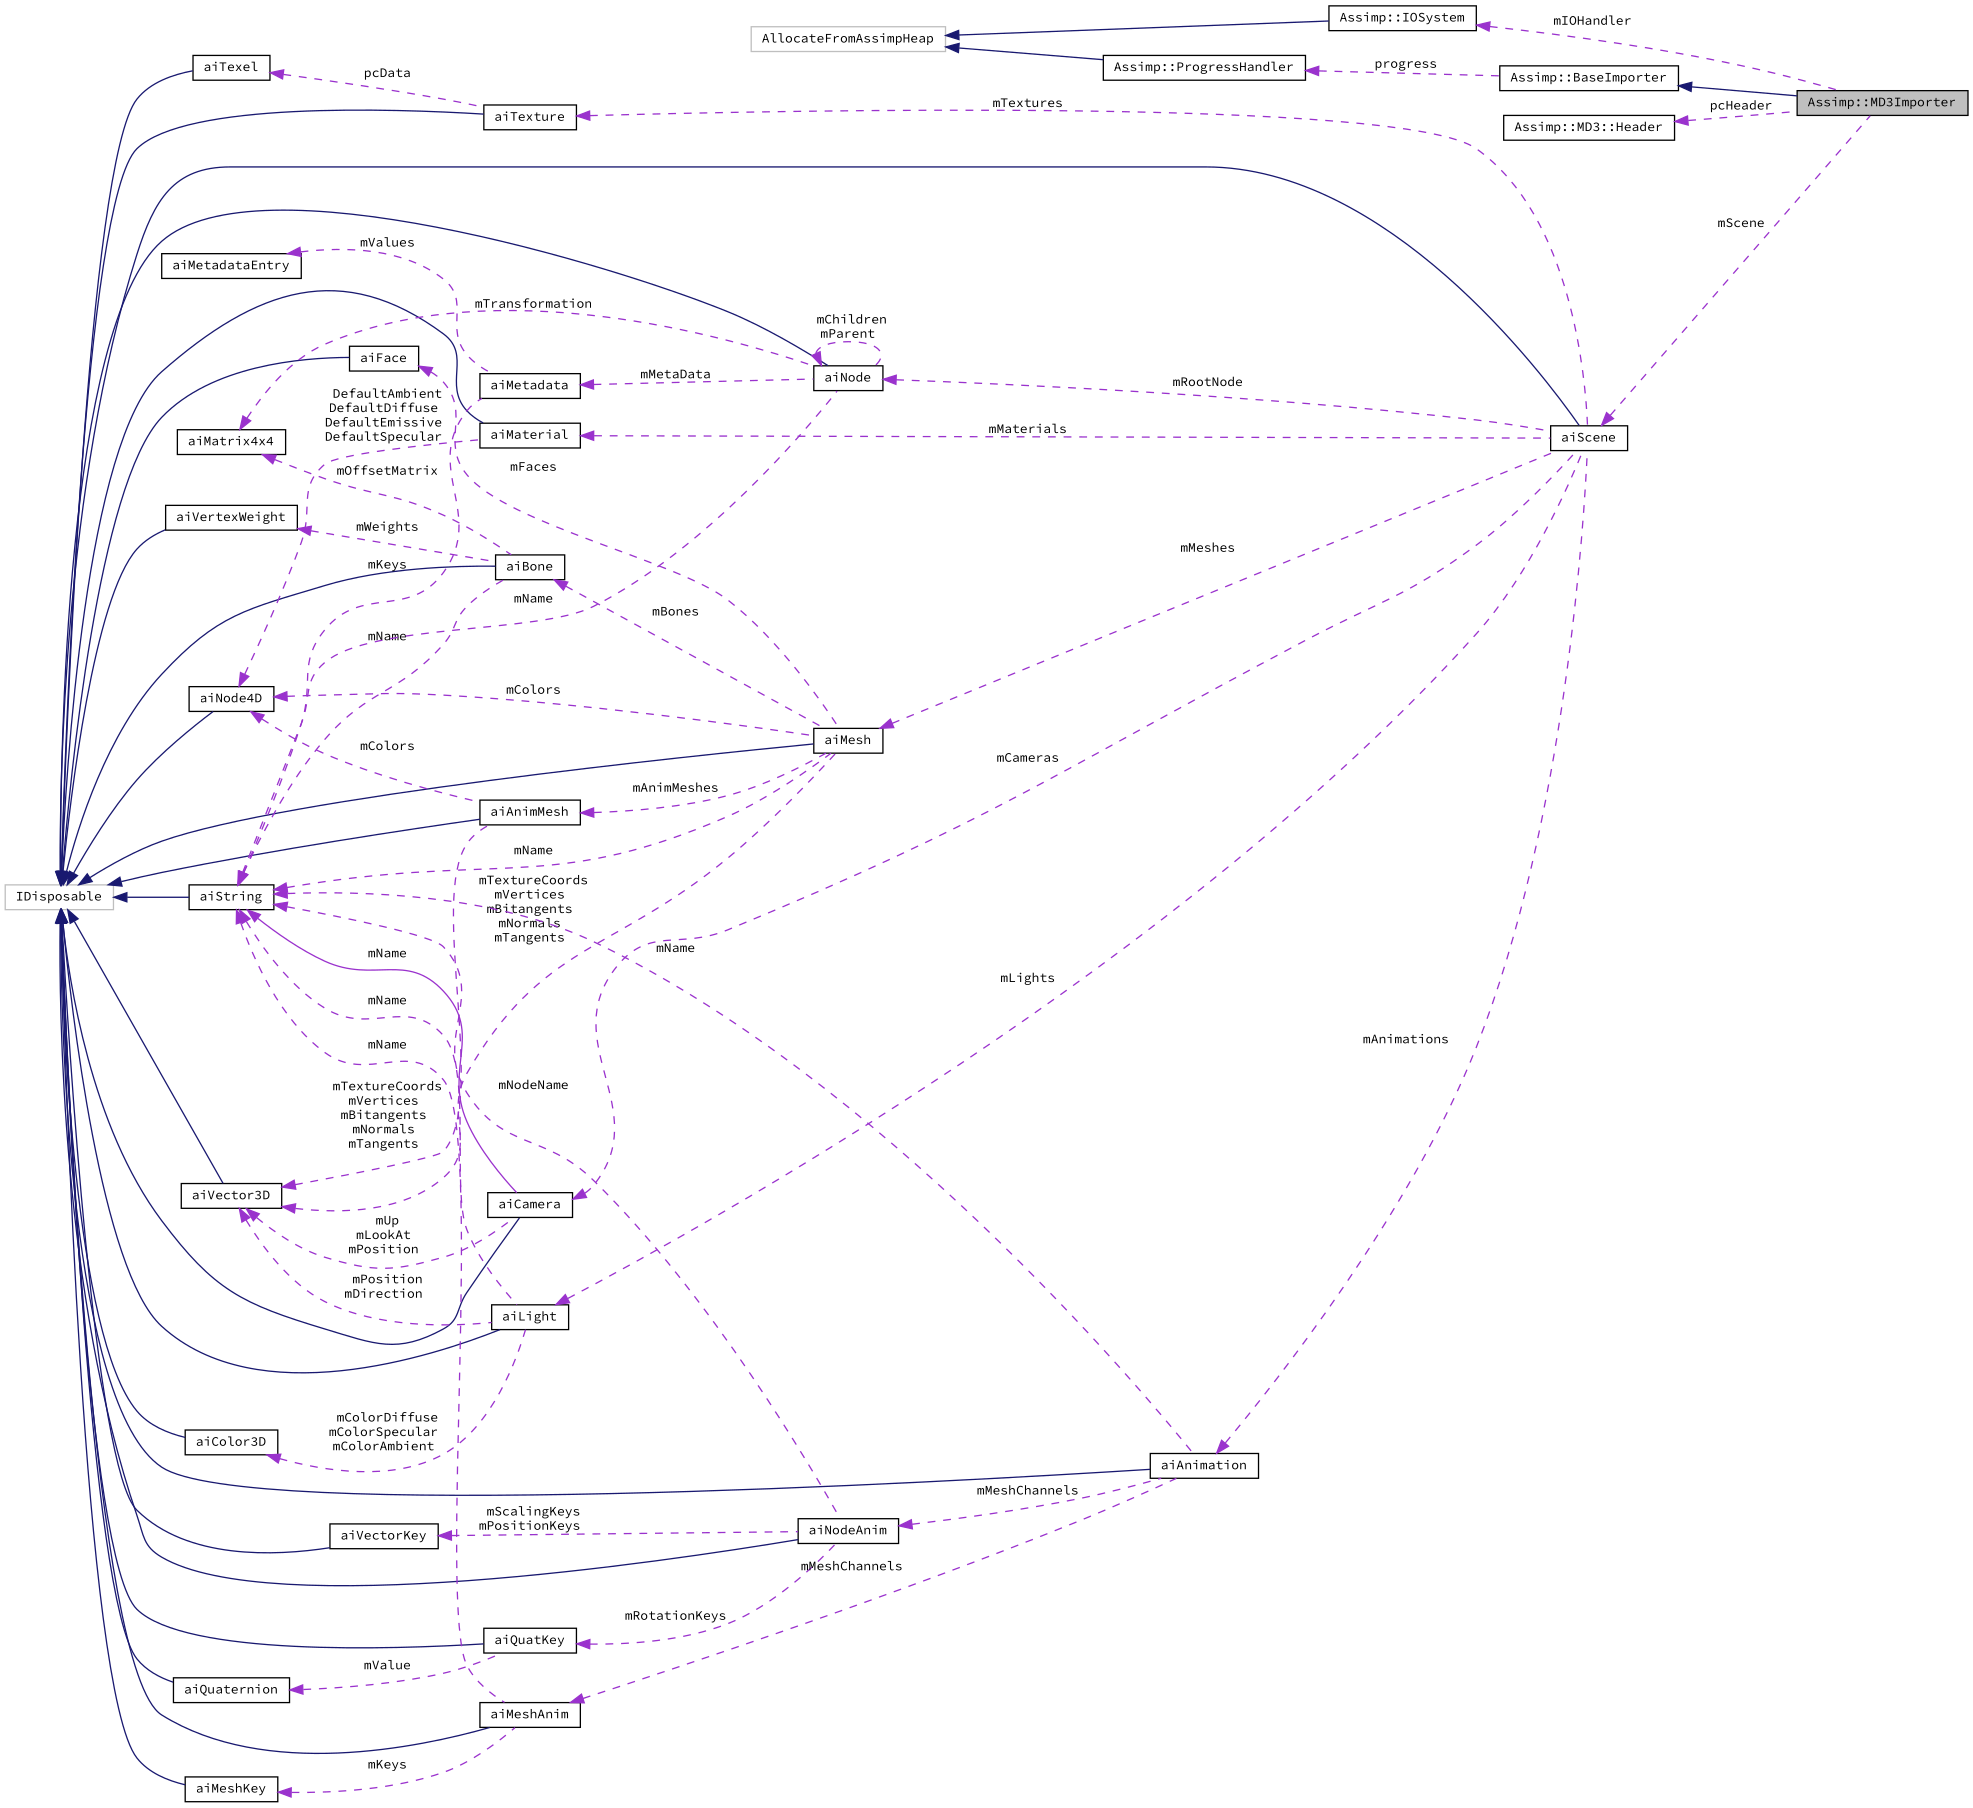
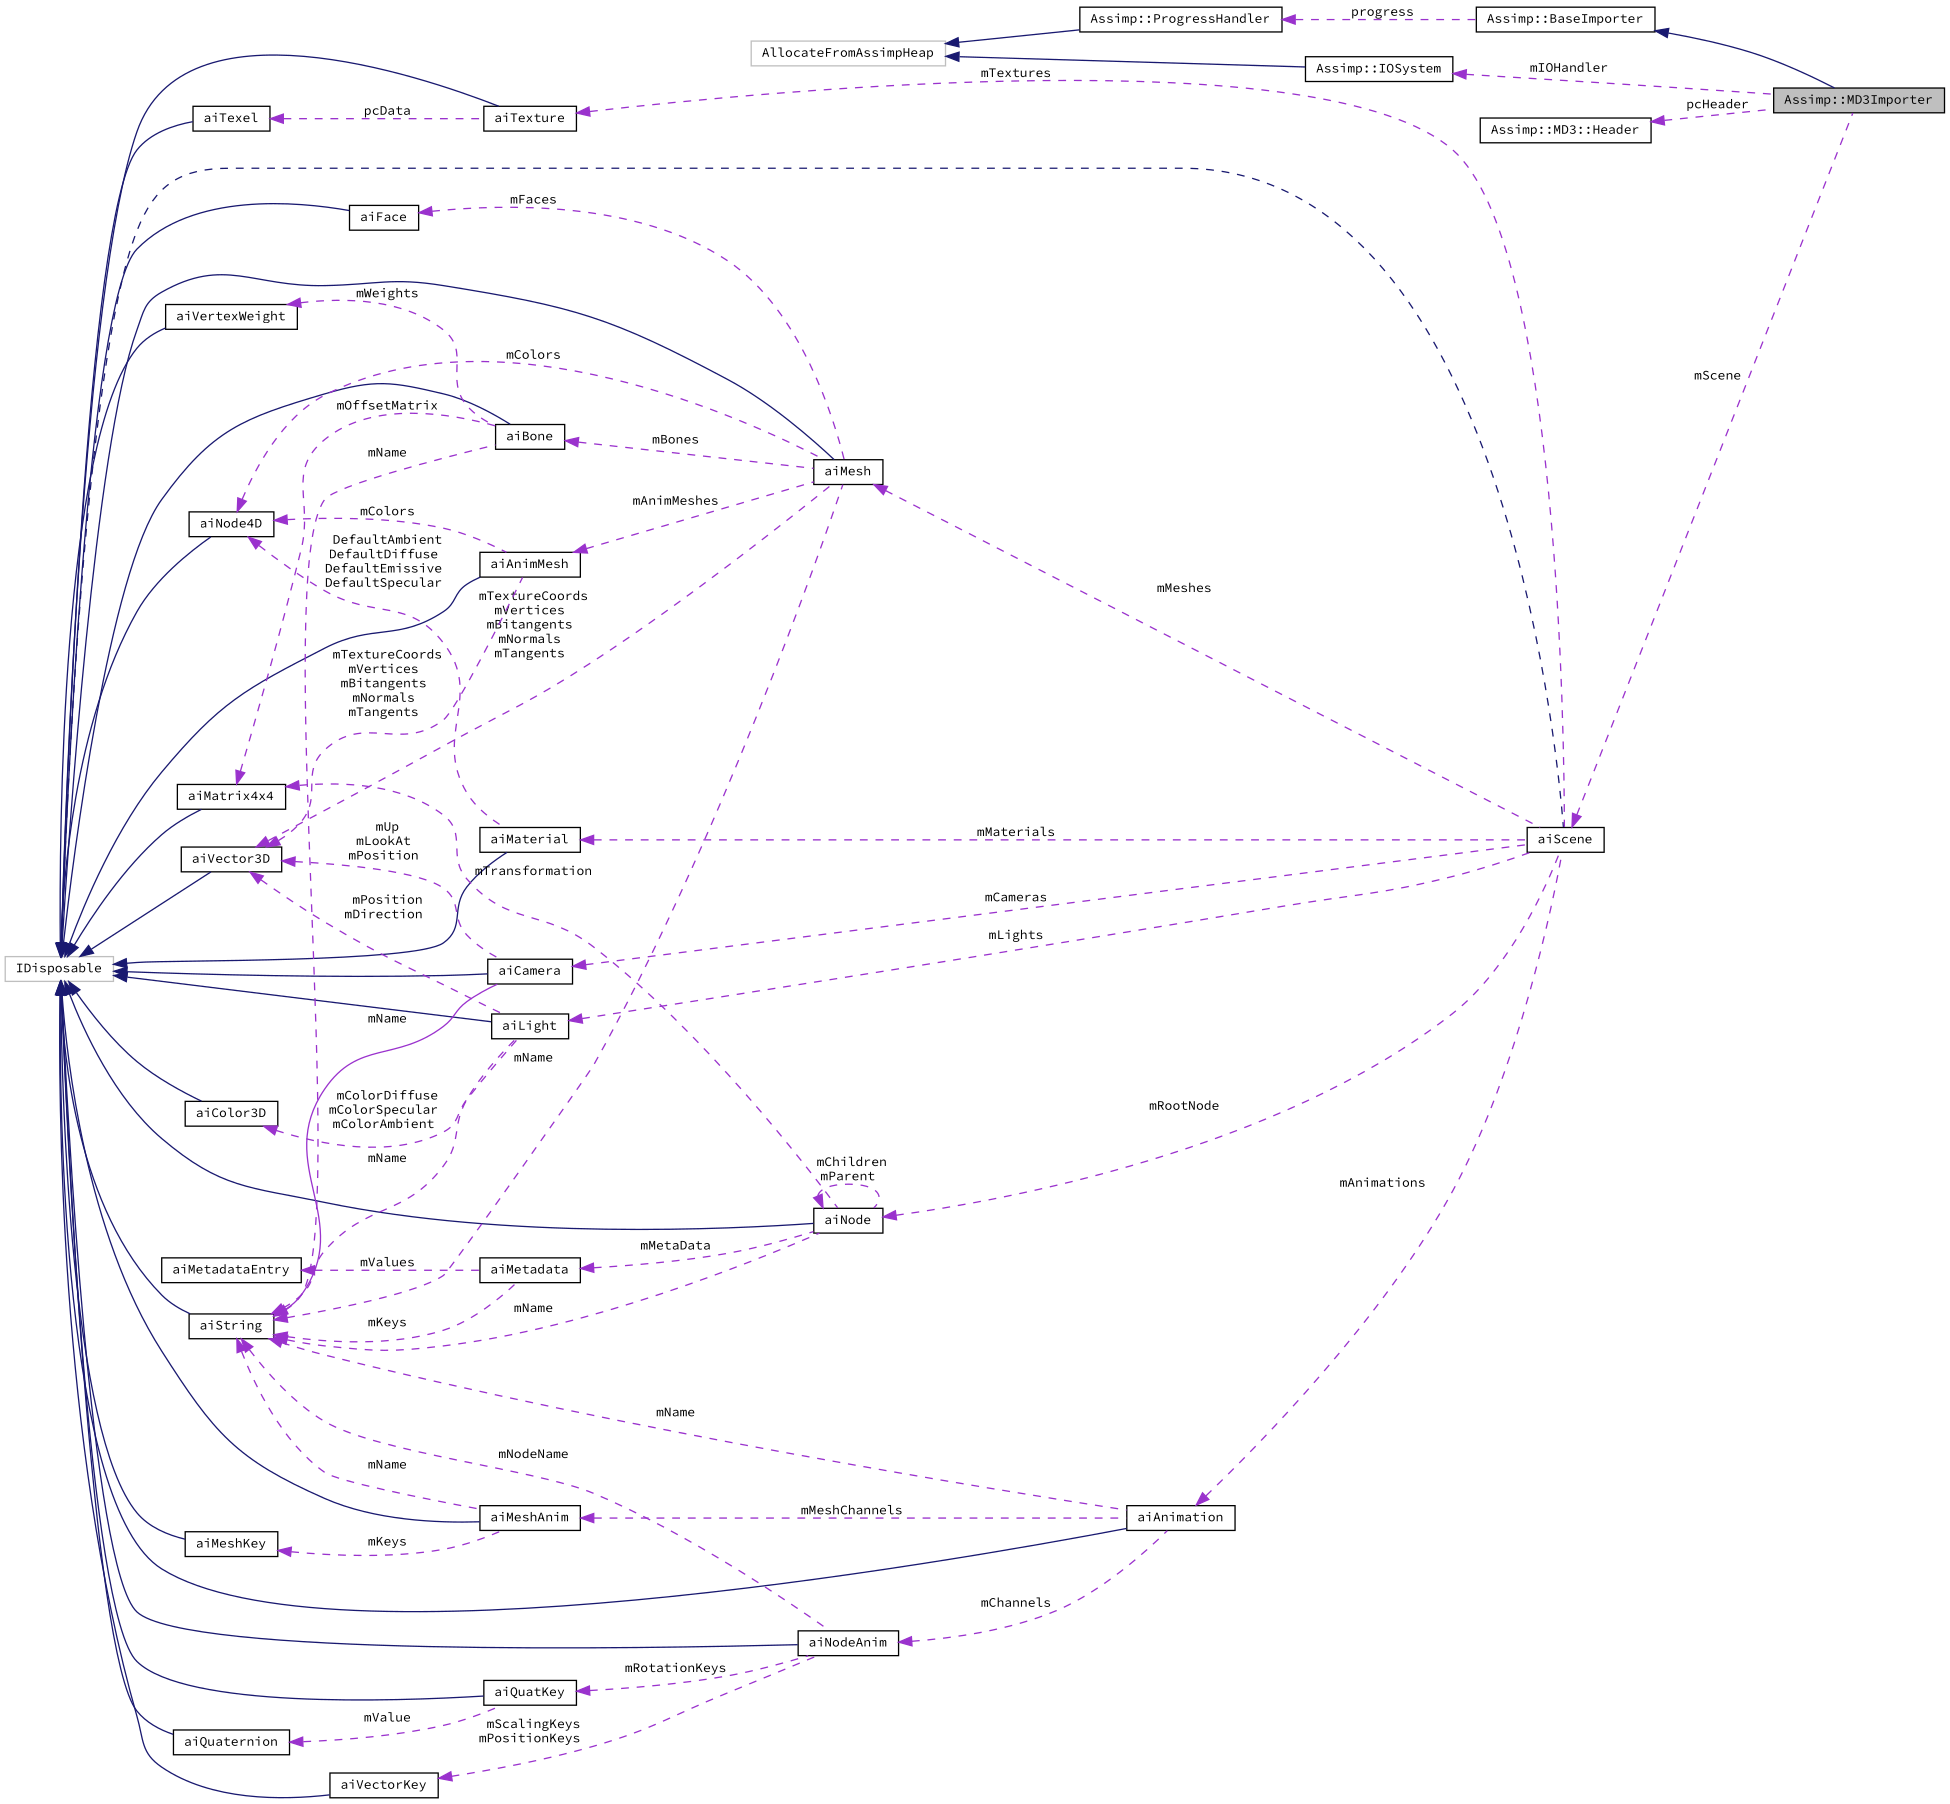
(571, 167) -> (699, 168)
none -> (129, 868)
(1024, 1491) -> (1013, 1603)
